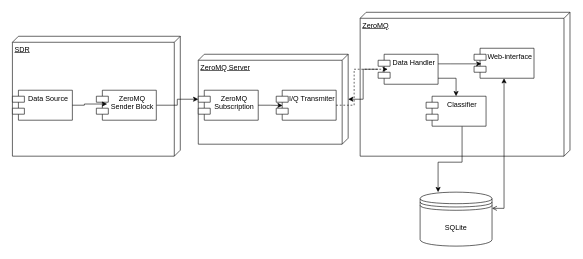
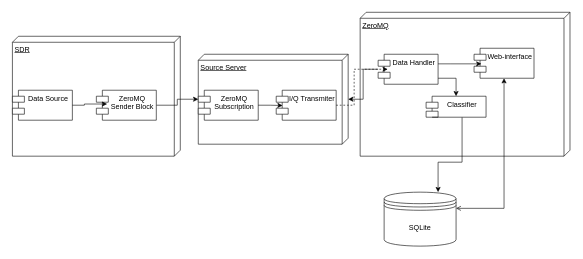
(226, 68) -> (226, 68)
(456, 111) -> (456, 107)
(456, 219) -> (420, 219)
